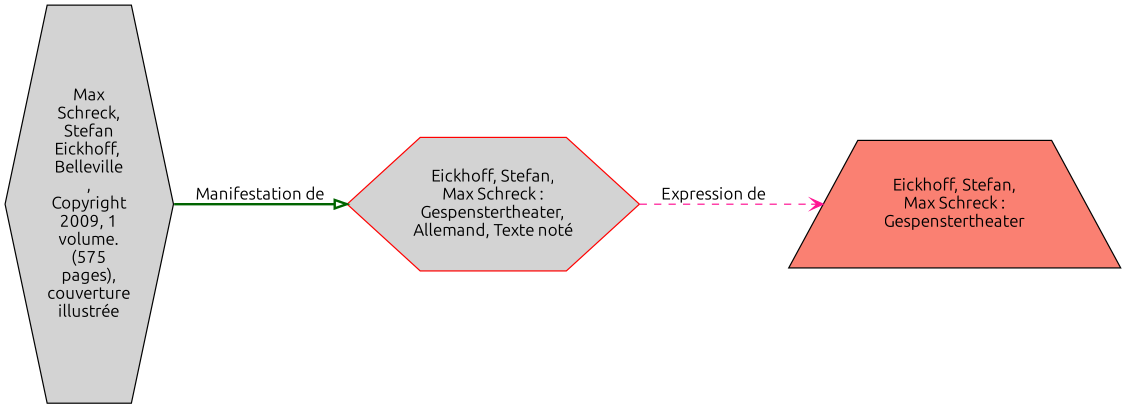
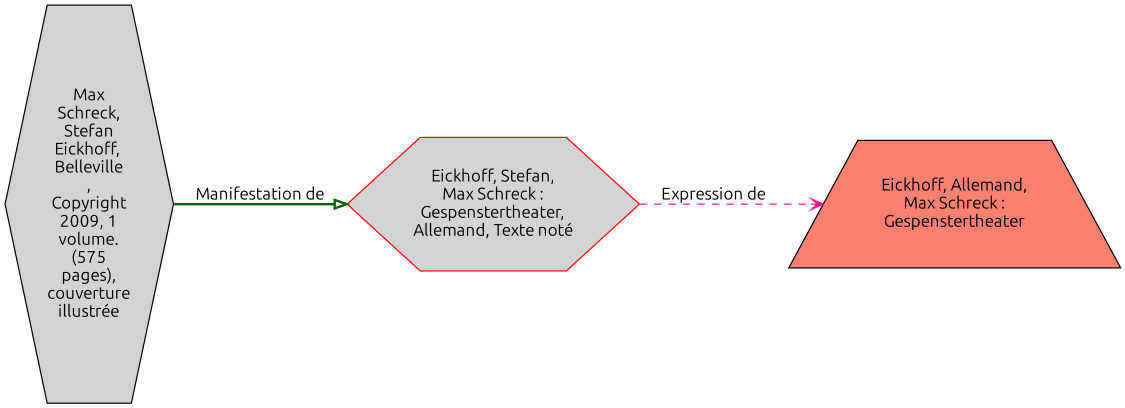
(955, 204) -> (955, 204)
